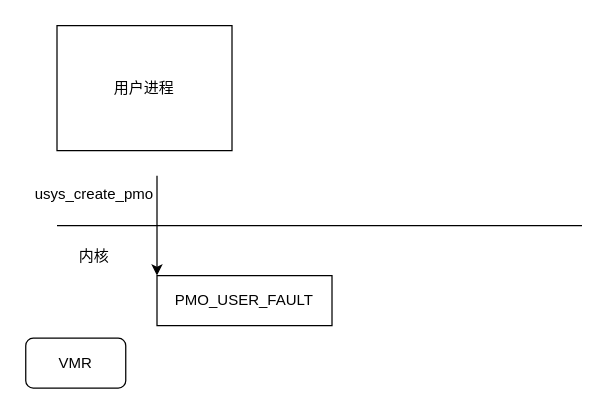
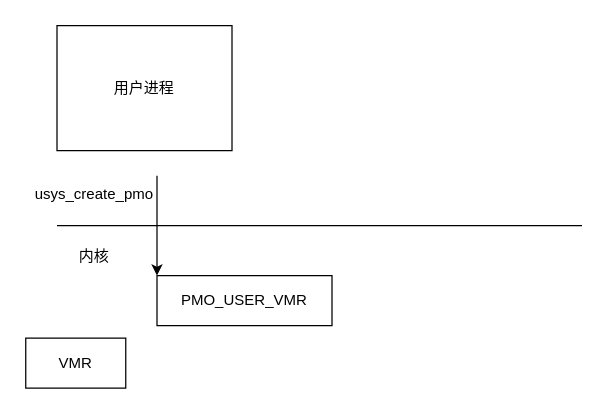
(244, 301) -> (244, 301)
(76, 363) -> (76, 363)
